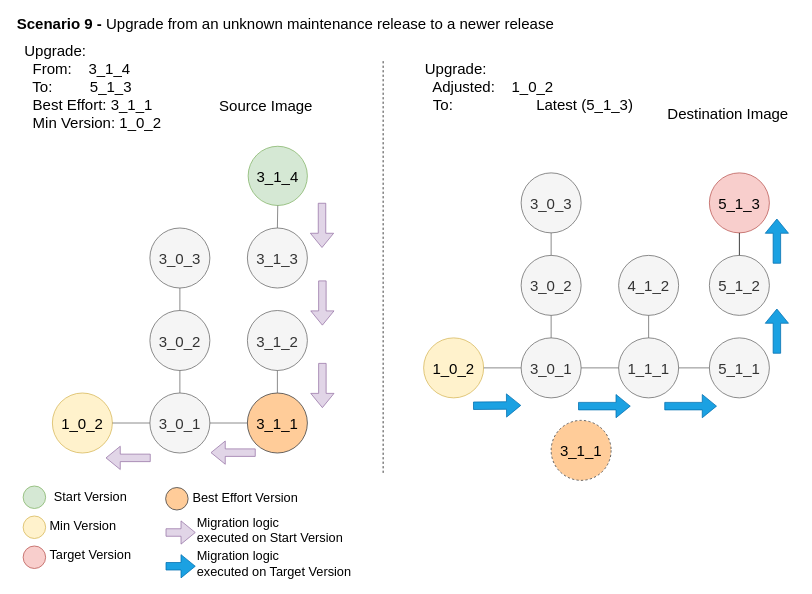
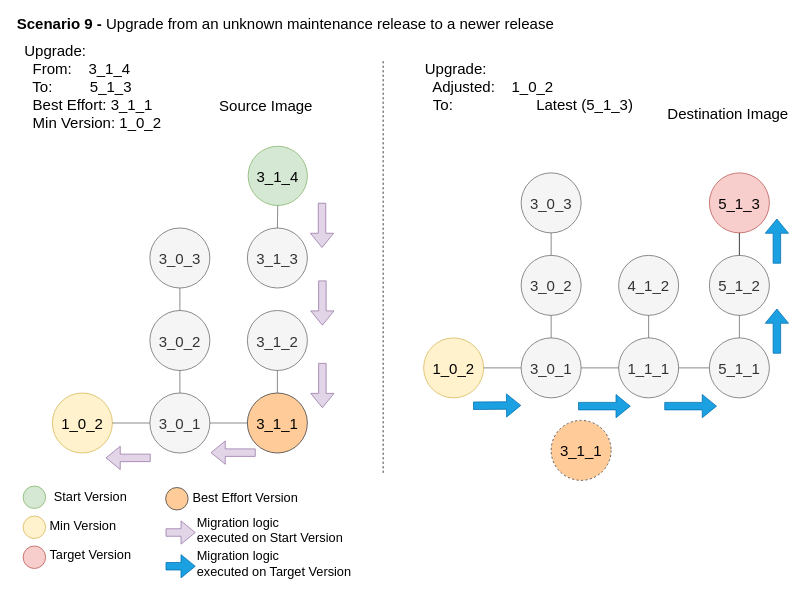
none -> (739, 327)
